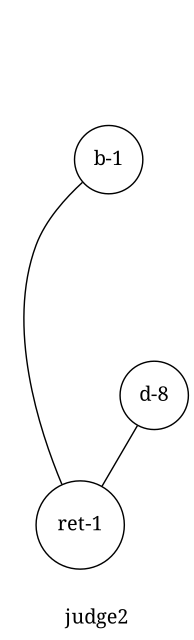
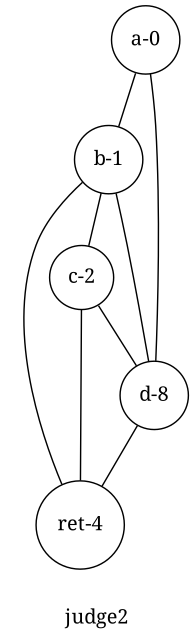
none -> (146, 40)
none -> (133, 277)
none -> (82, 278)
(80, 525) -> (80, 525)
